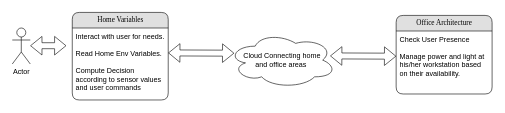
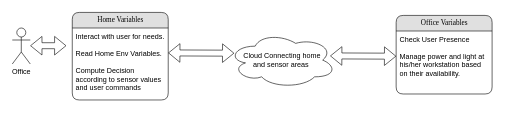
(445, 23) -> (445, 23)
(282, 60) -> (282, 60)
(22, 72) -> (22, 72)
